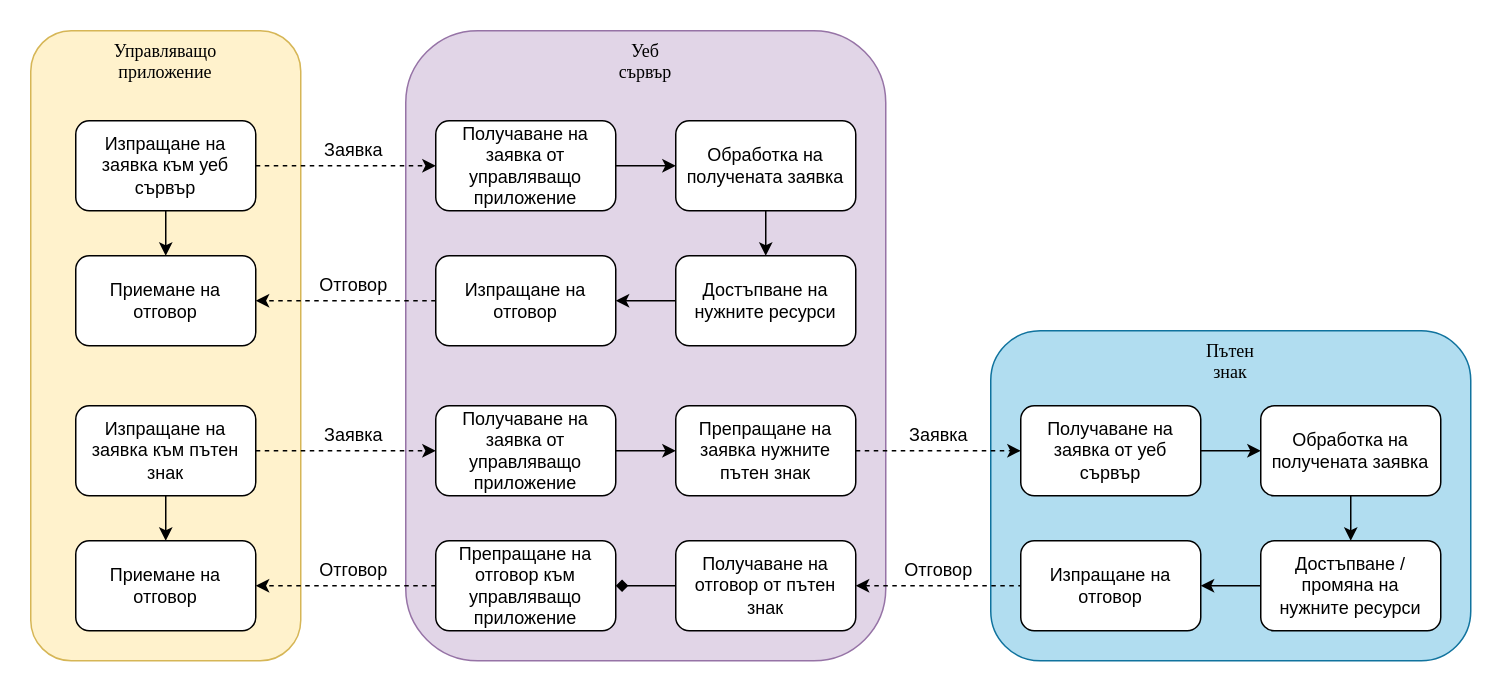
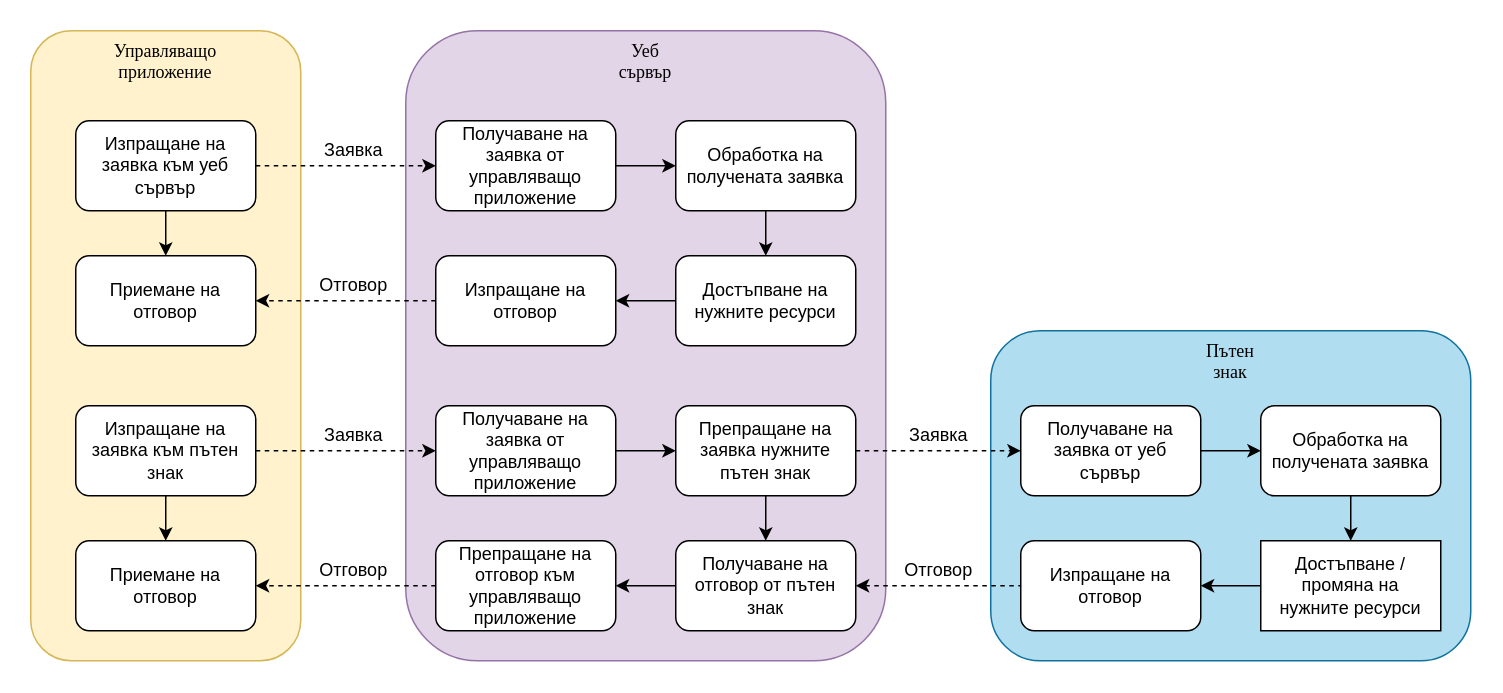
none -> (766, 524)
(628, 586) -> (627, 586)
(1351, 586) -> (1351, 586)
